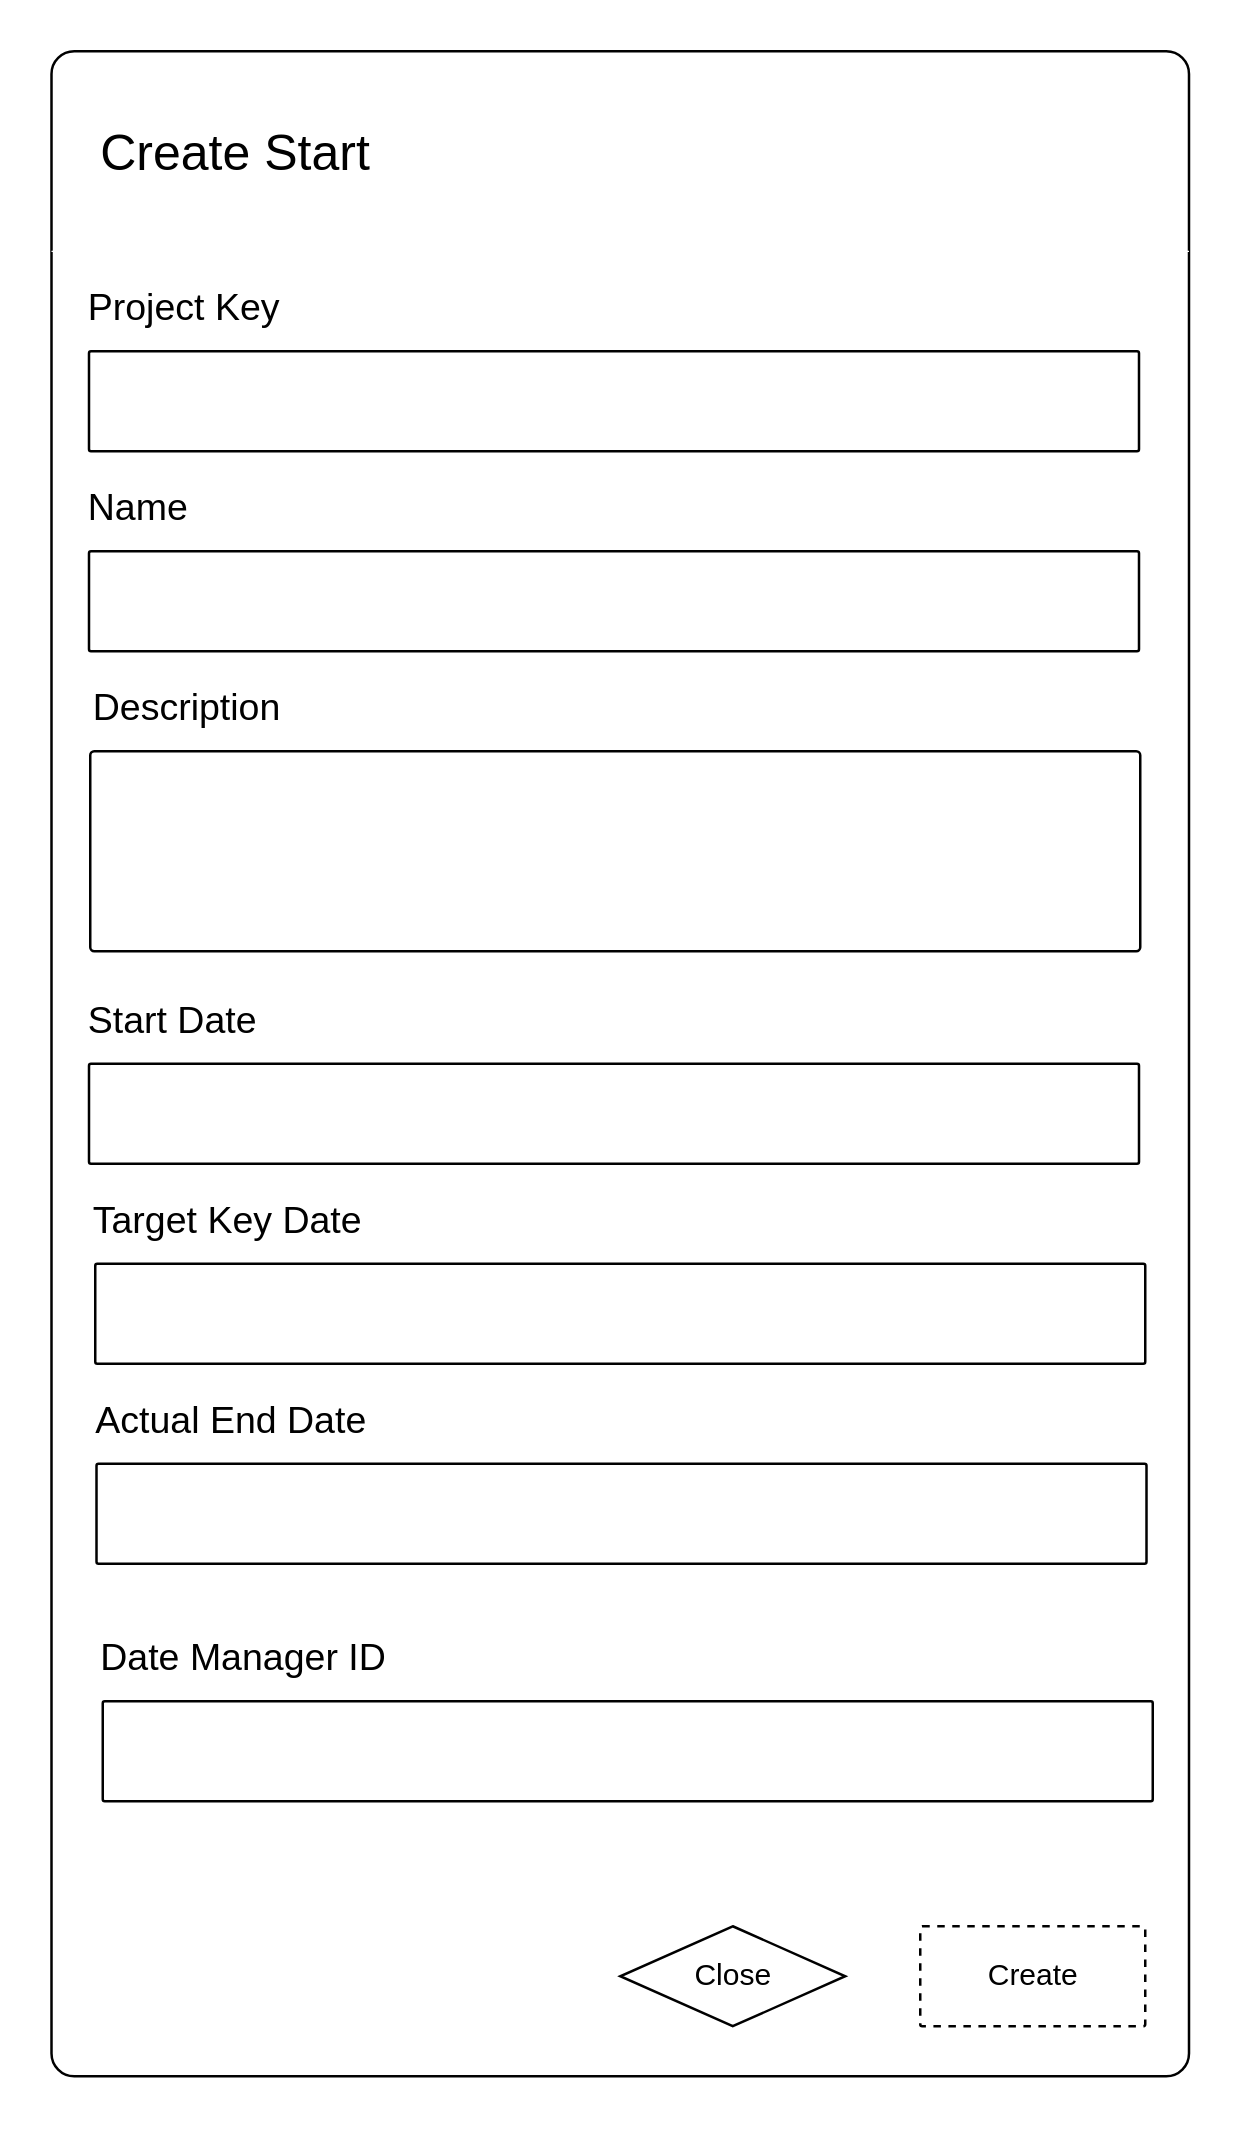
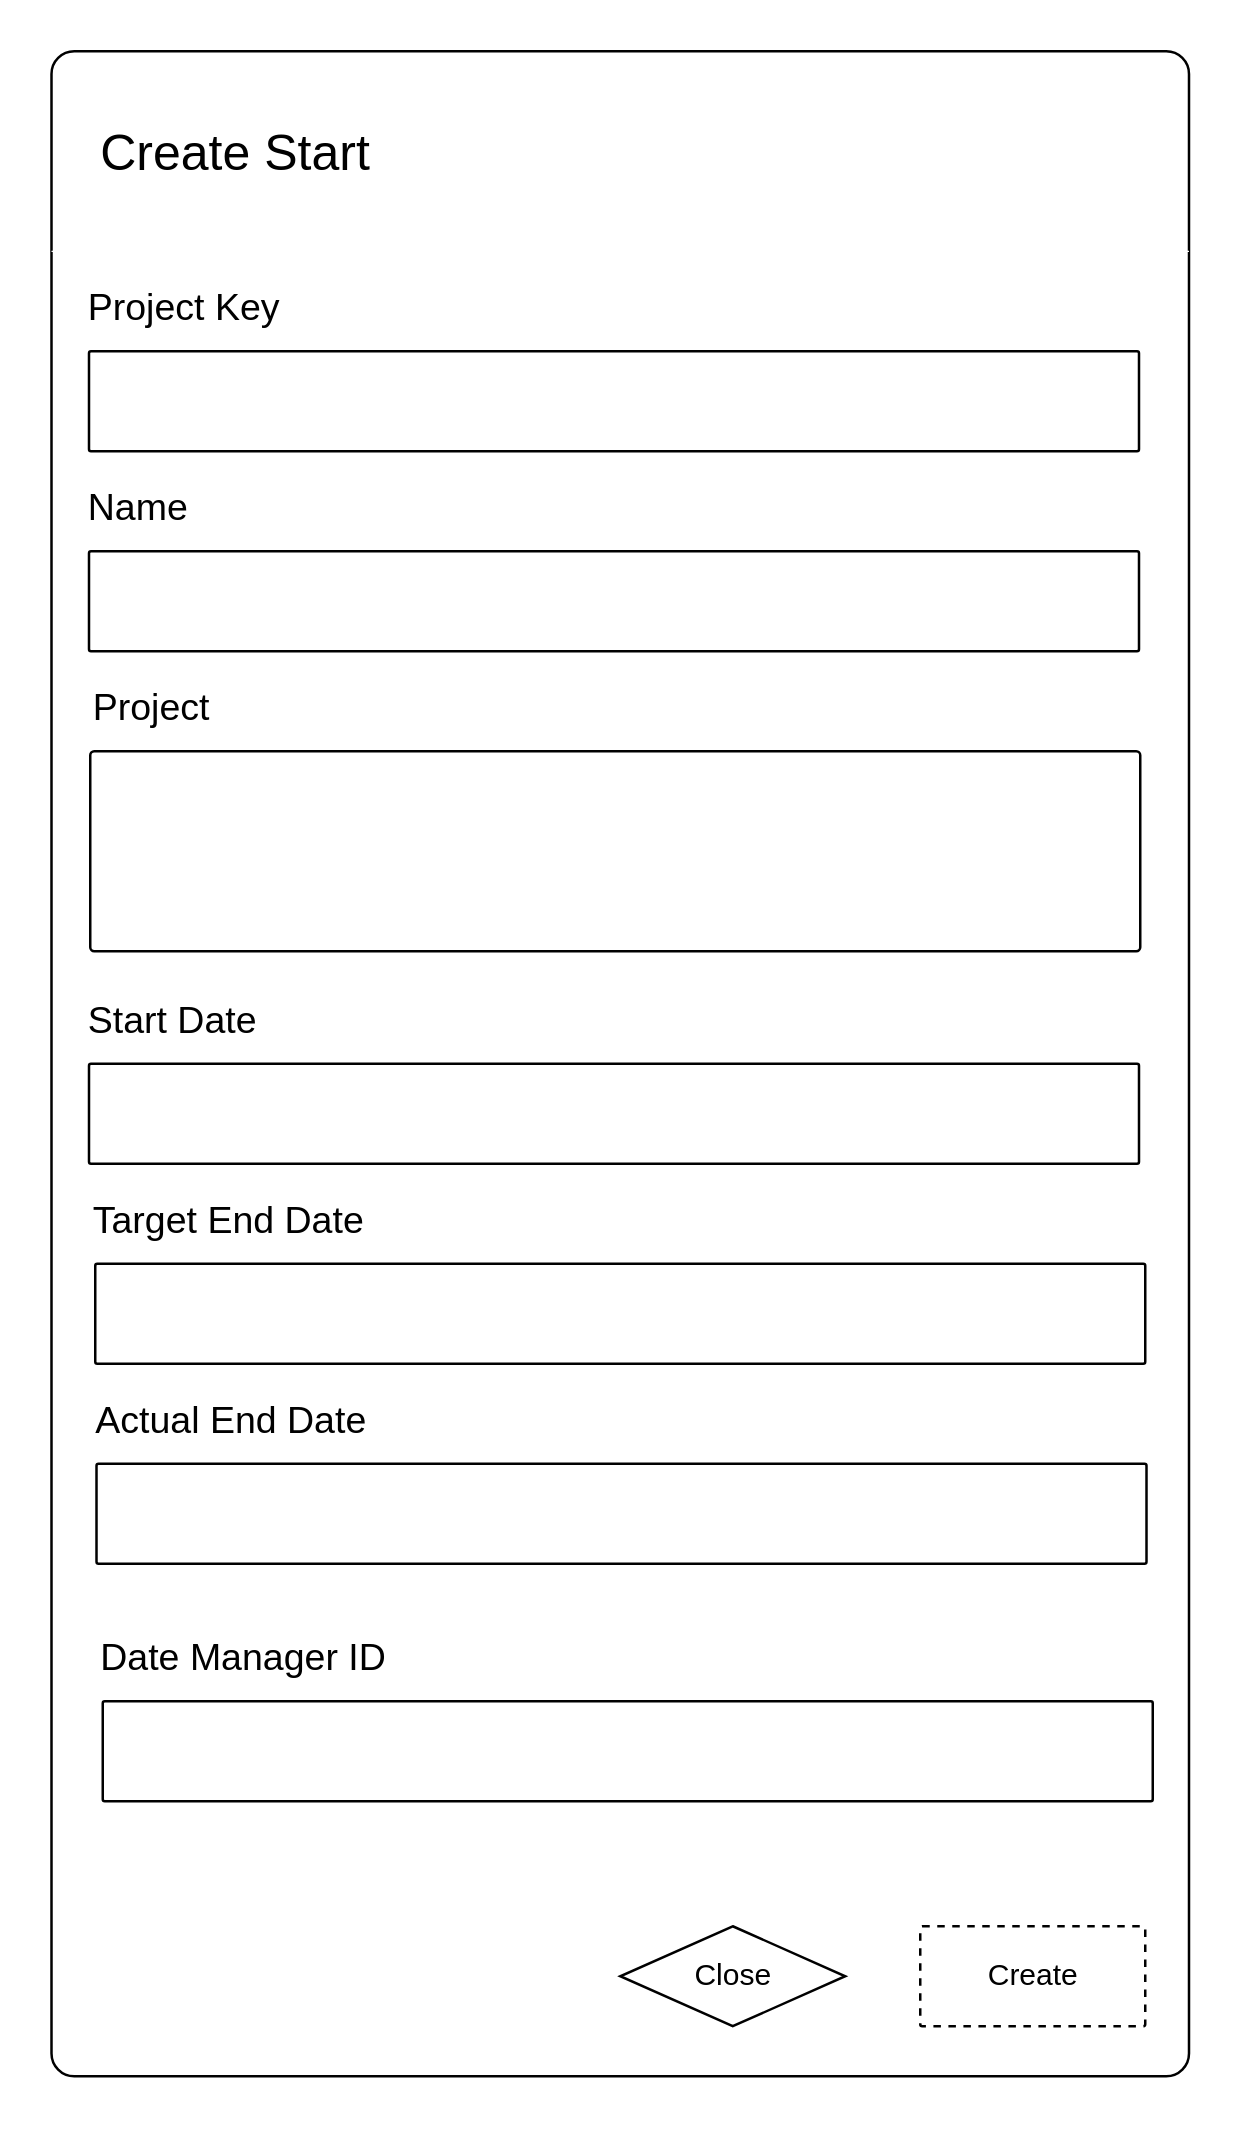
(235, 701) -> (192, 701)
(291, 1214) -> (291, 1214)
